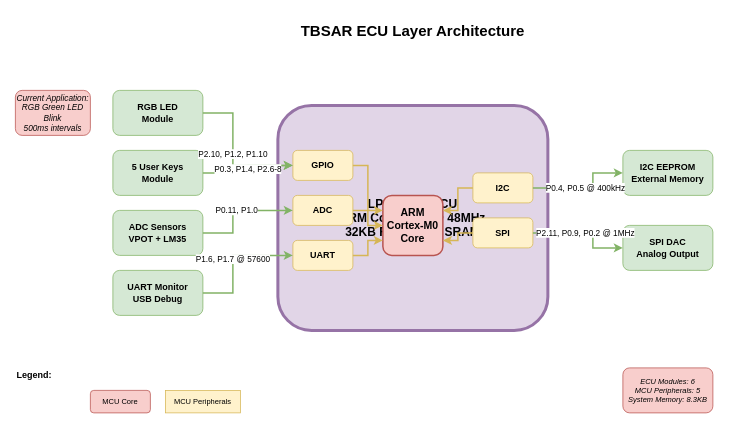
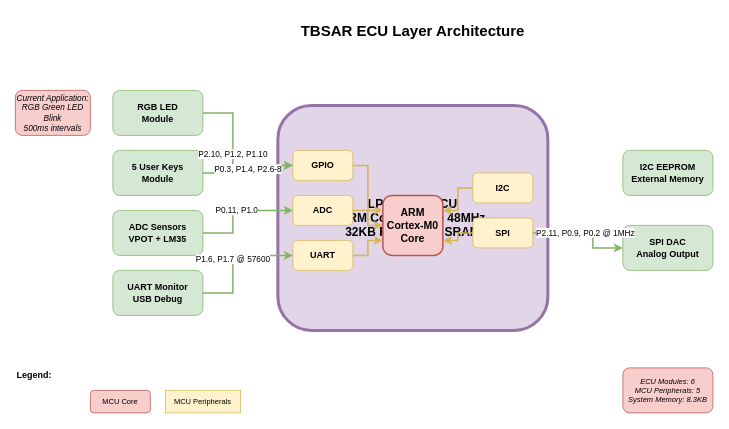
(578, 188) -> none
